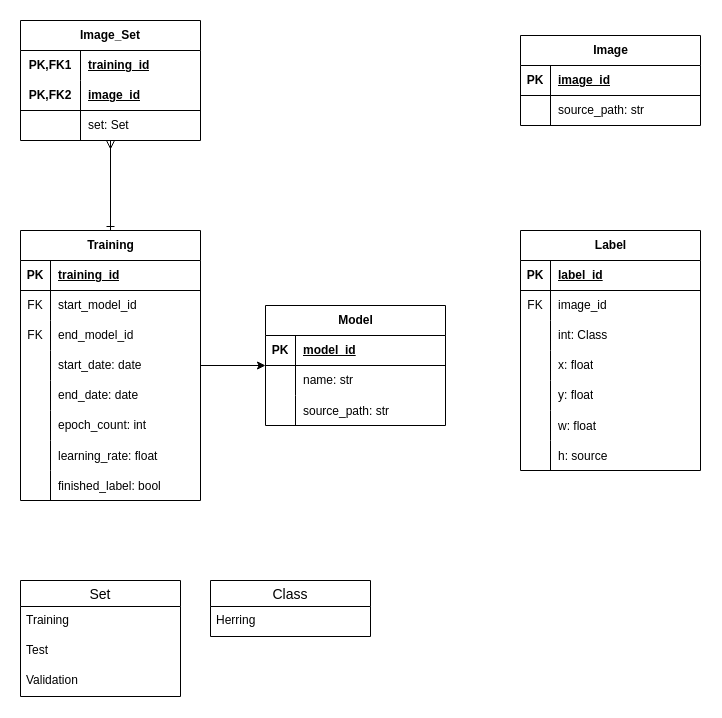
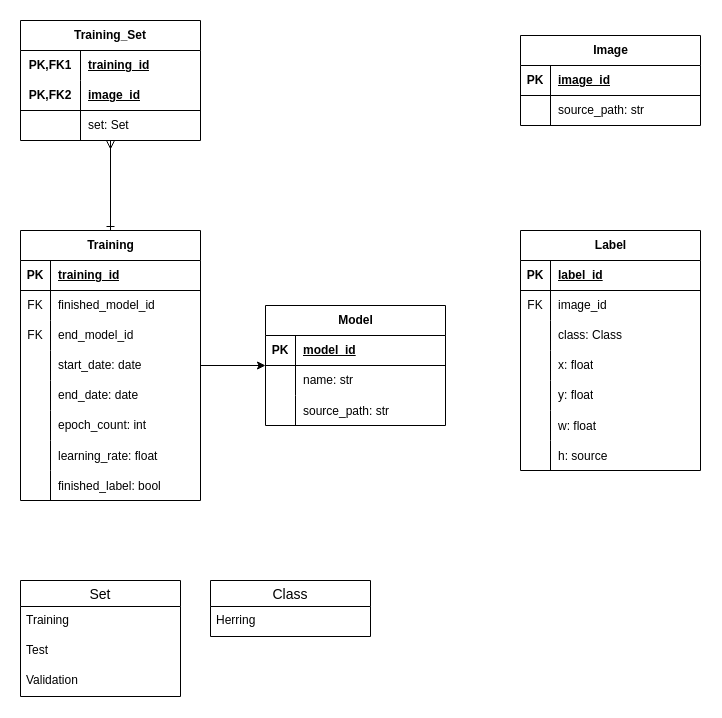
(111, 36) -> (111, 36)
(102, 306) -> (109, 306)
(586, 336) -> (593, 336)
